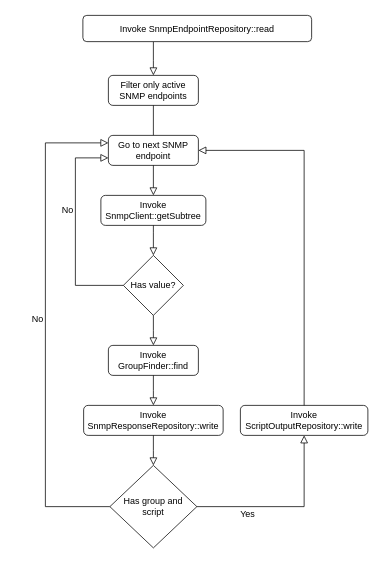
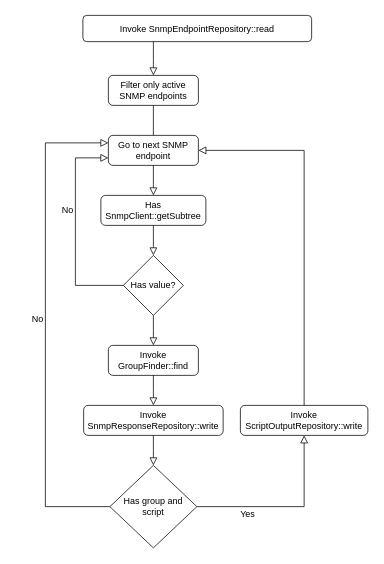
(153, 210) -> (153, 210)
